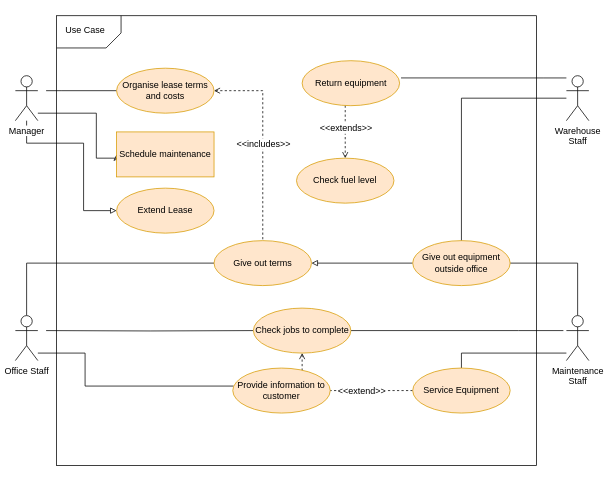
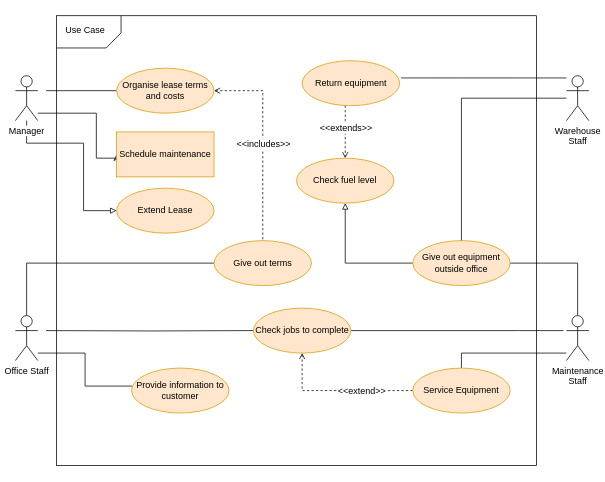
(333, 263) -> (345, 237)
(282, 390) -> (180, 390)
